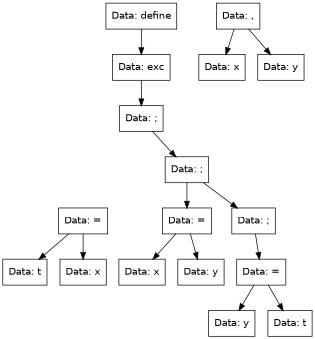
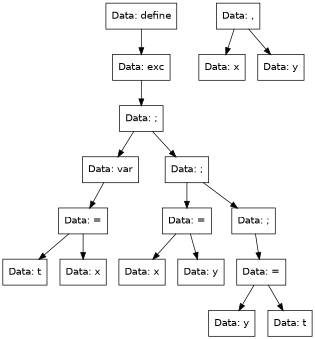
none -> (110, 170)
